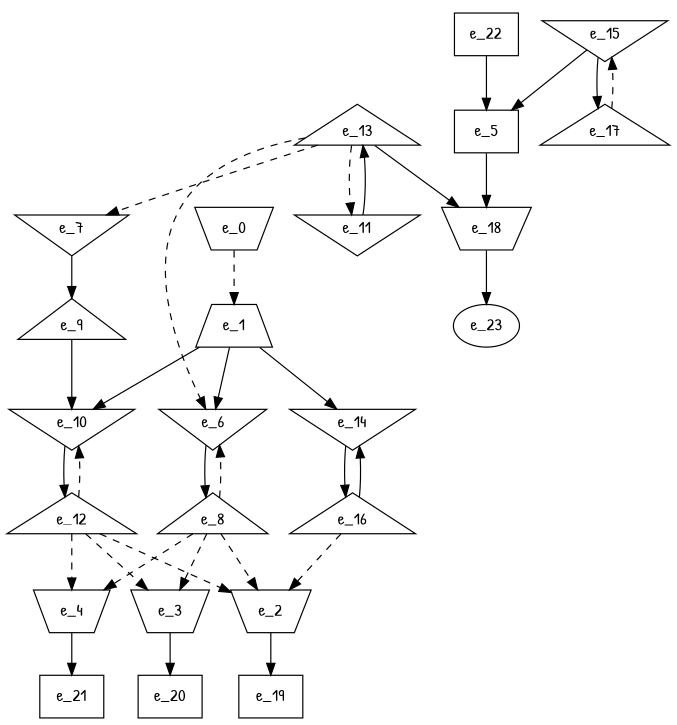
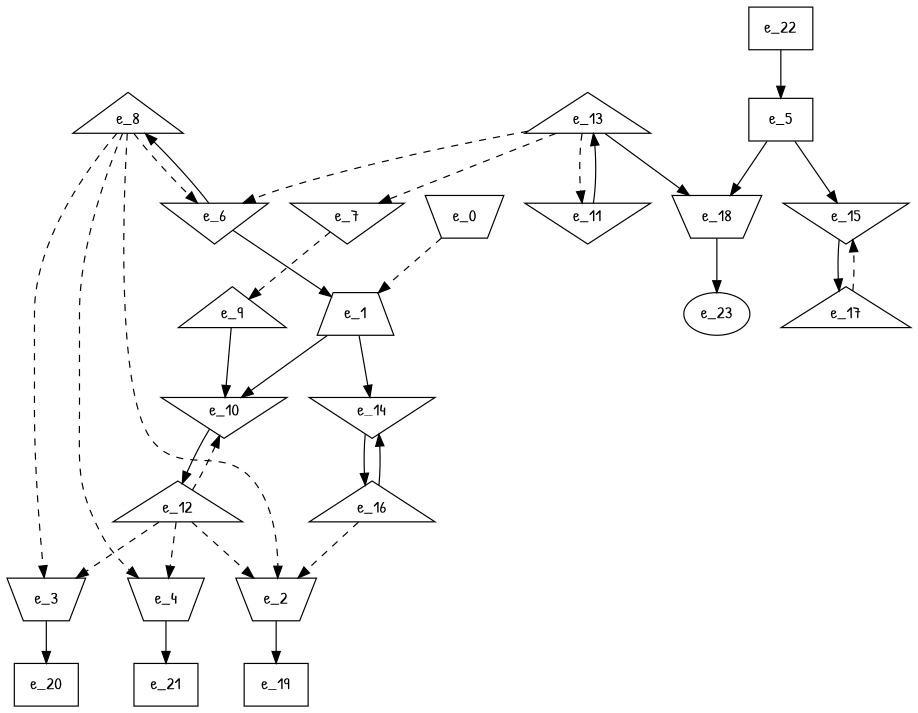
(554, 76) -> (813, 167)
(72, 271) -> (294, 262)
(224, 372) -> (277, 260)
